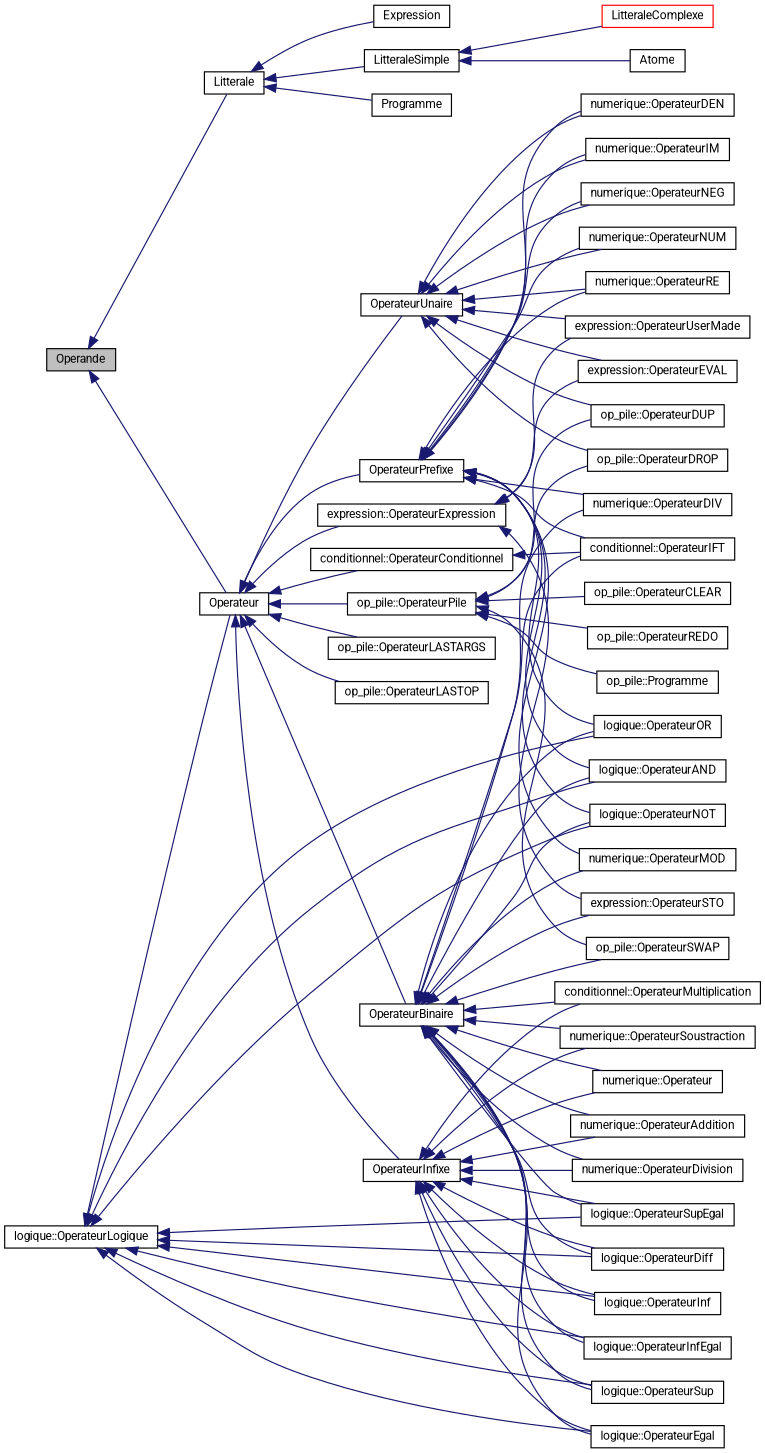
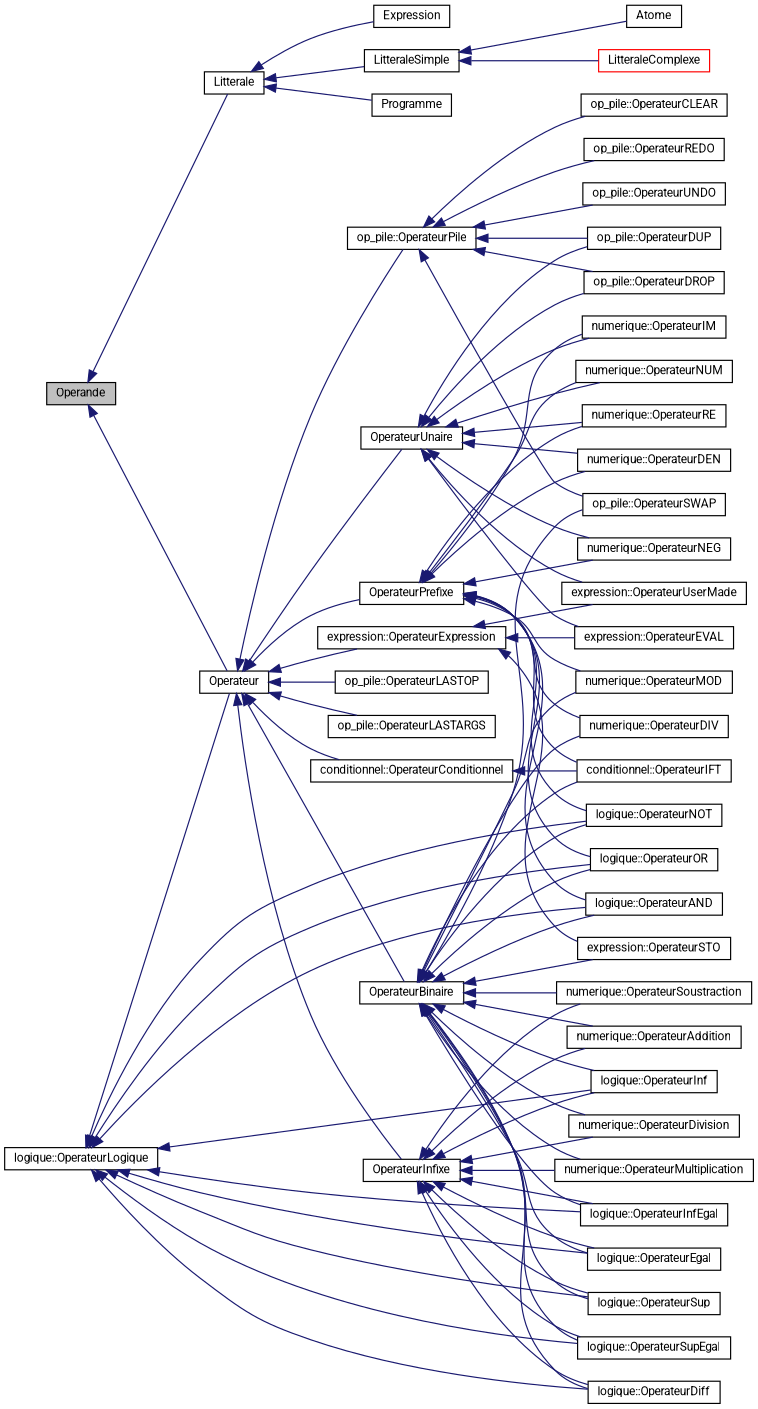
(658, 682) -> (654, 194)
(658, 993) -> (654, 1170)
(658, 1082) -> none
